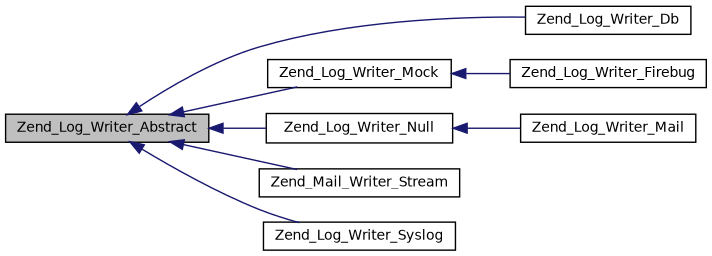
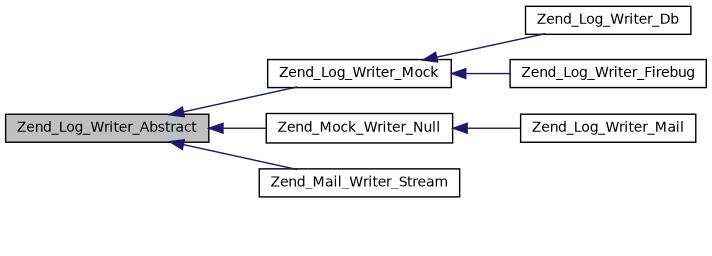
(325, 32) -> (491, 45)
(359, 128) -> (359, 128)
(359, 236) -> none
